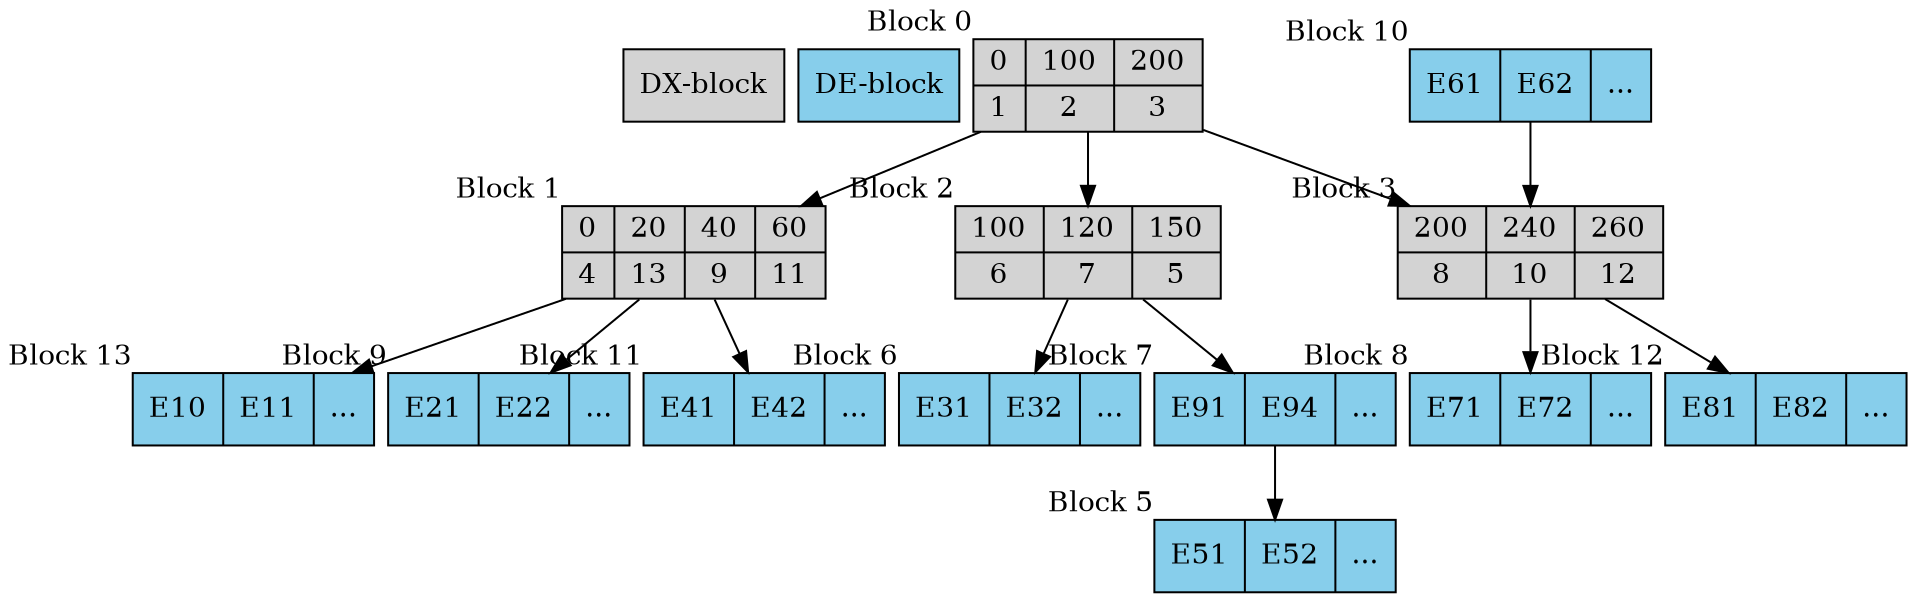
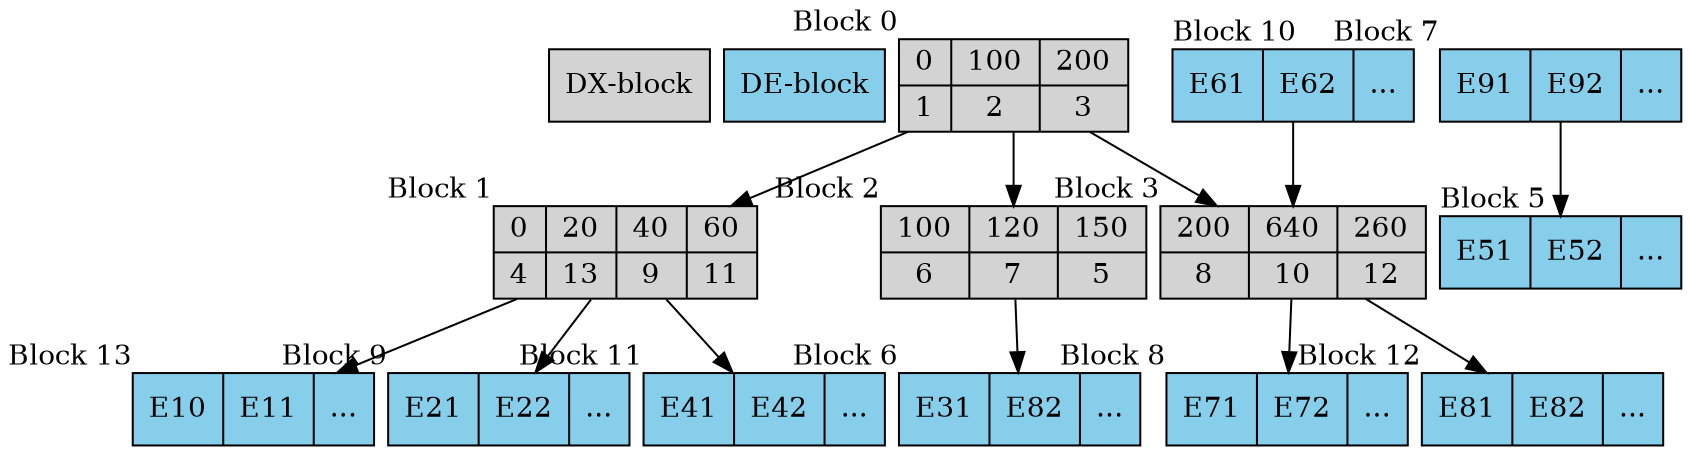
(1530, 228) -> (1293, 228)
(1180, 330) -> none
(1035, 408) -> (1035, 408)
(1290, 408) -> (1576, 84)
